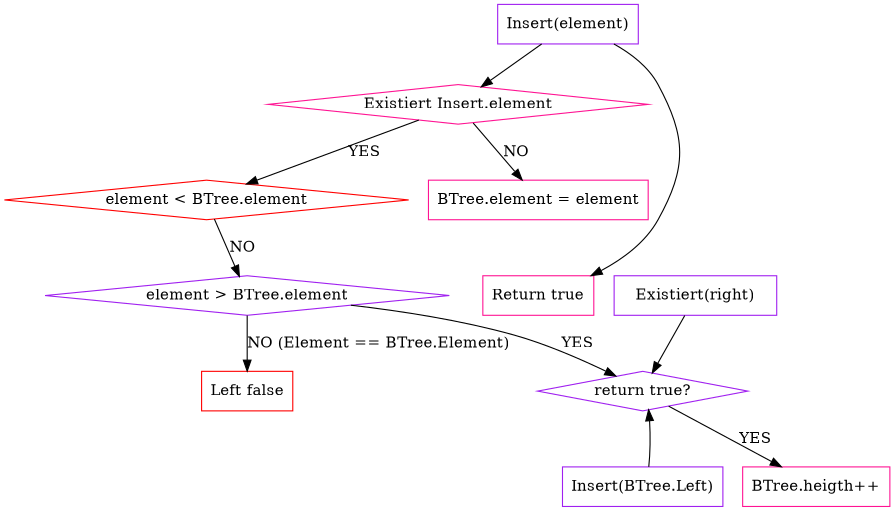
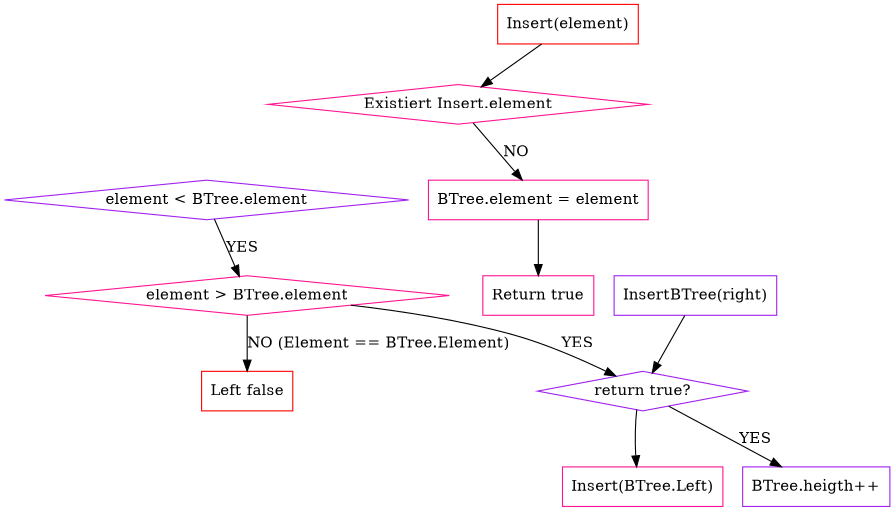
(568, 24) -> (568, 24)
(338, 150) -> none
(679, 160) -> (538, 242)
(207, 200) -> (207, 200)
(243, 248) -> (243, 248)
(247, 296) -> (247, 296)
(695, 296) -> (695, 296)
(650, 444) -> (635, 433)
(643, 487) -> (643, 487)
(816, 487) -> (816, 487)
